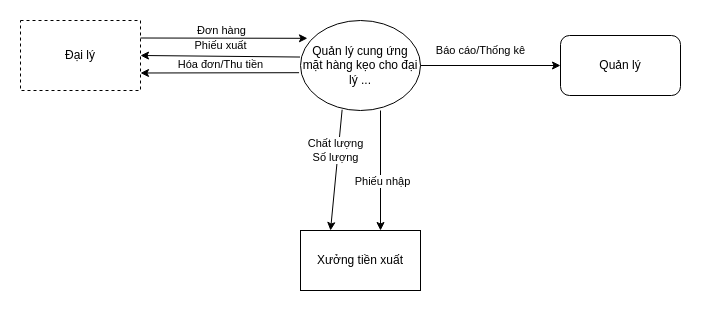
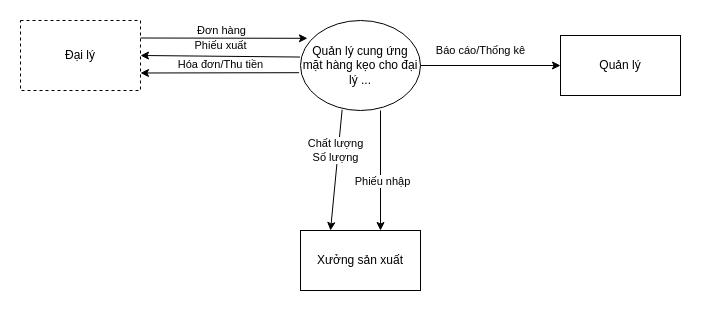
(621, 66) -> (621, 66)
(361, 261) -> (361, 261)
